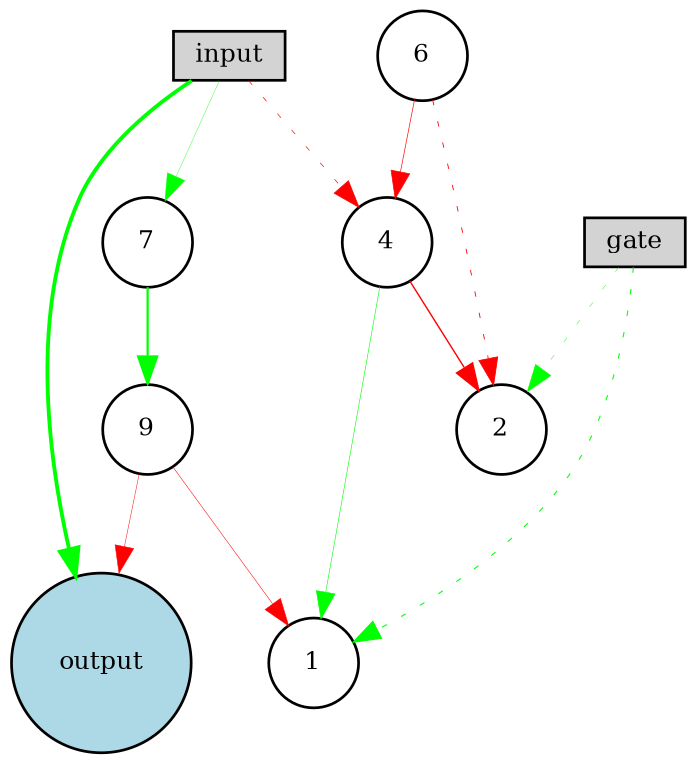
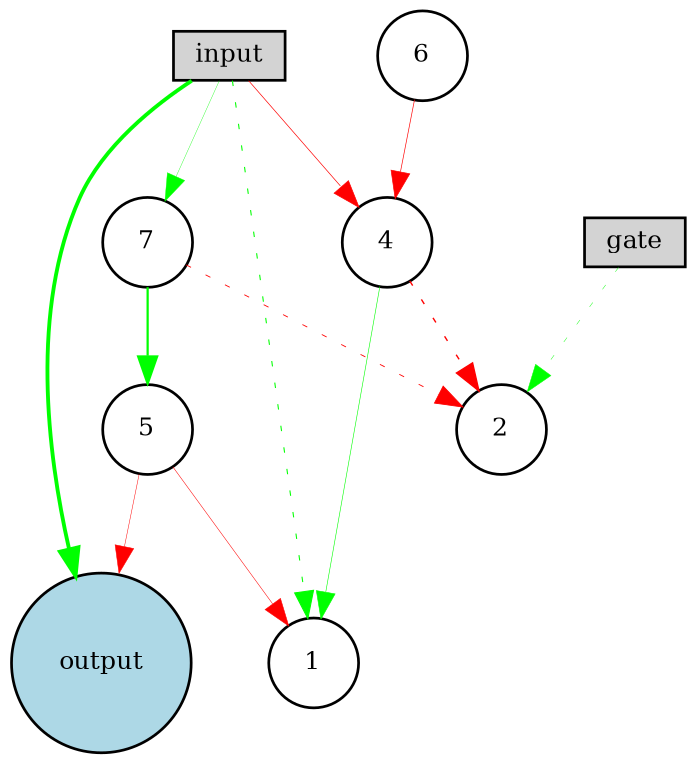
(295, 133) -> (295, 133)
(462, 229) -> (312, 330)
(437, 324) -> (437, 324)
(148, 430) -> (148, 430)
(560, 486) -> (268, 336)
